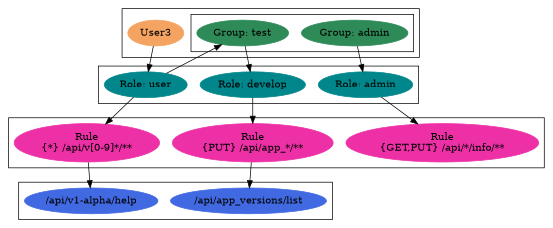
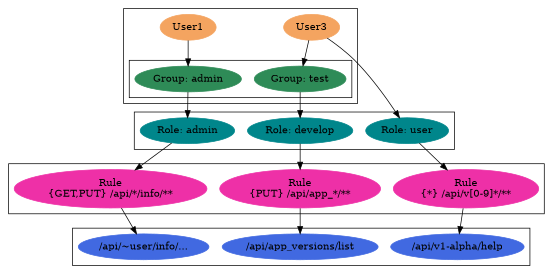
none -> (188, 27)
(191, 61) -> (307, 49)
none -> (144, 247)
